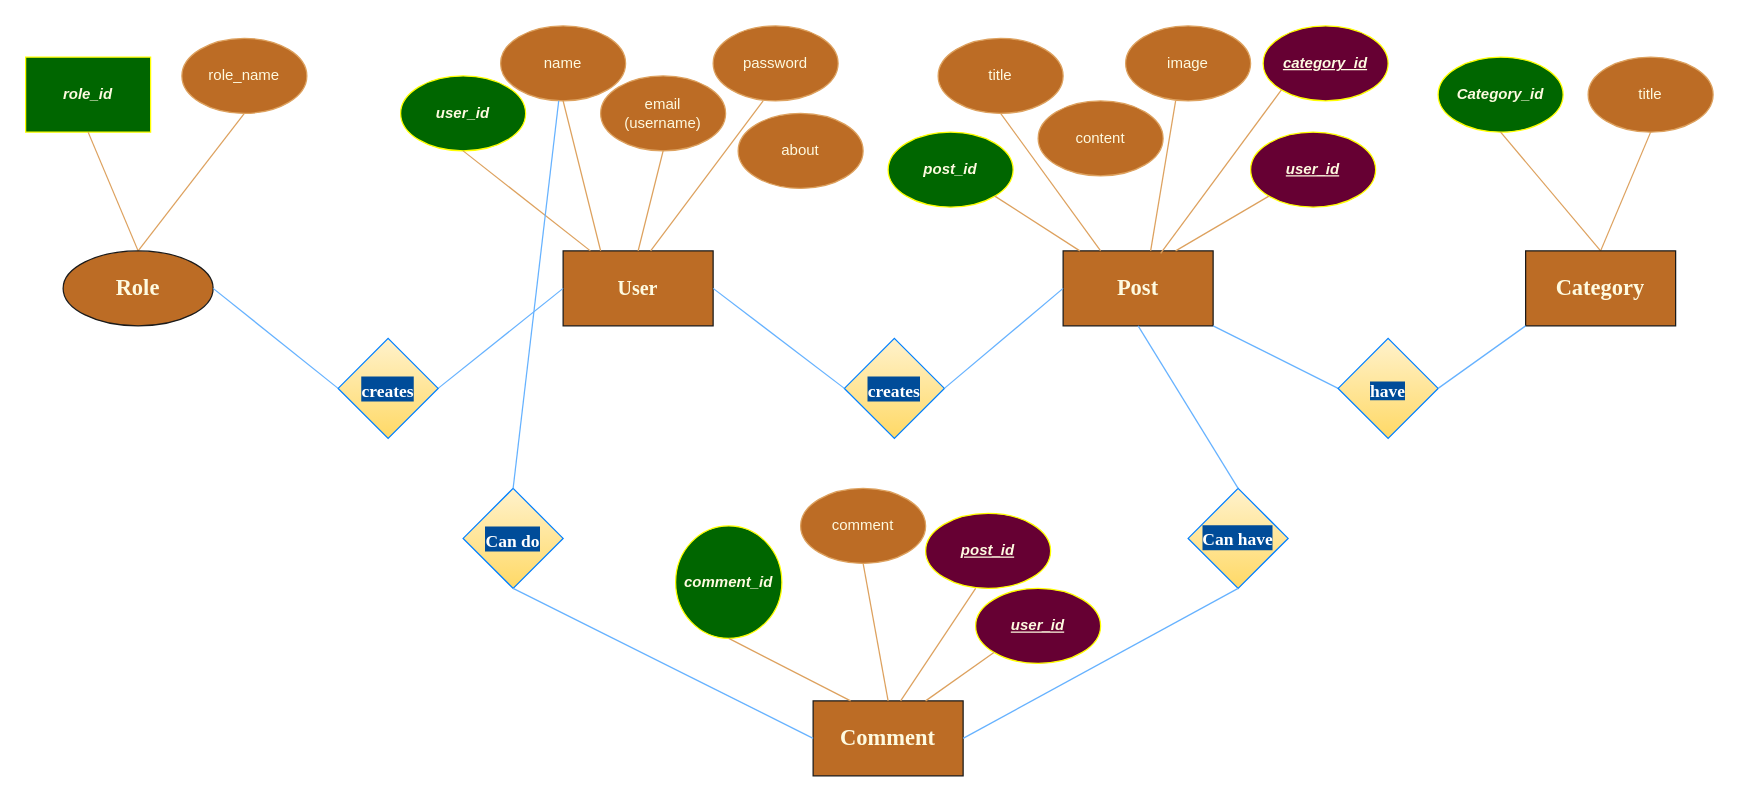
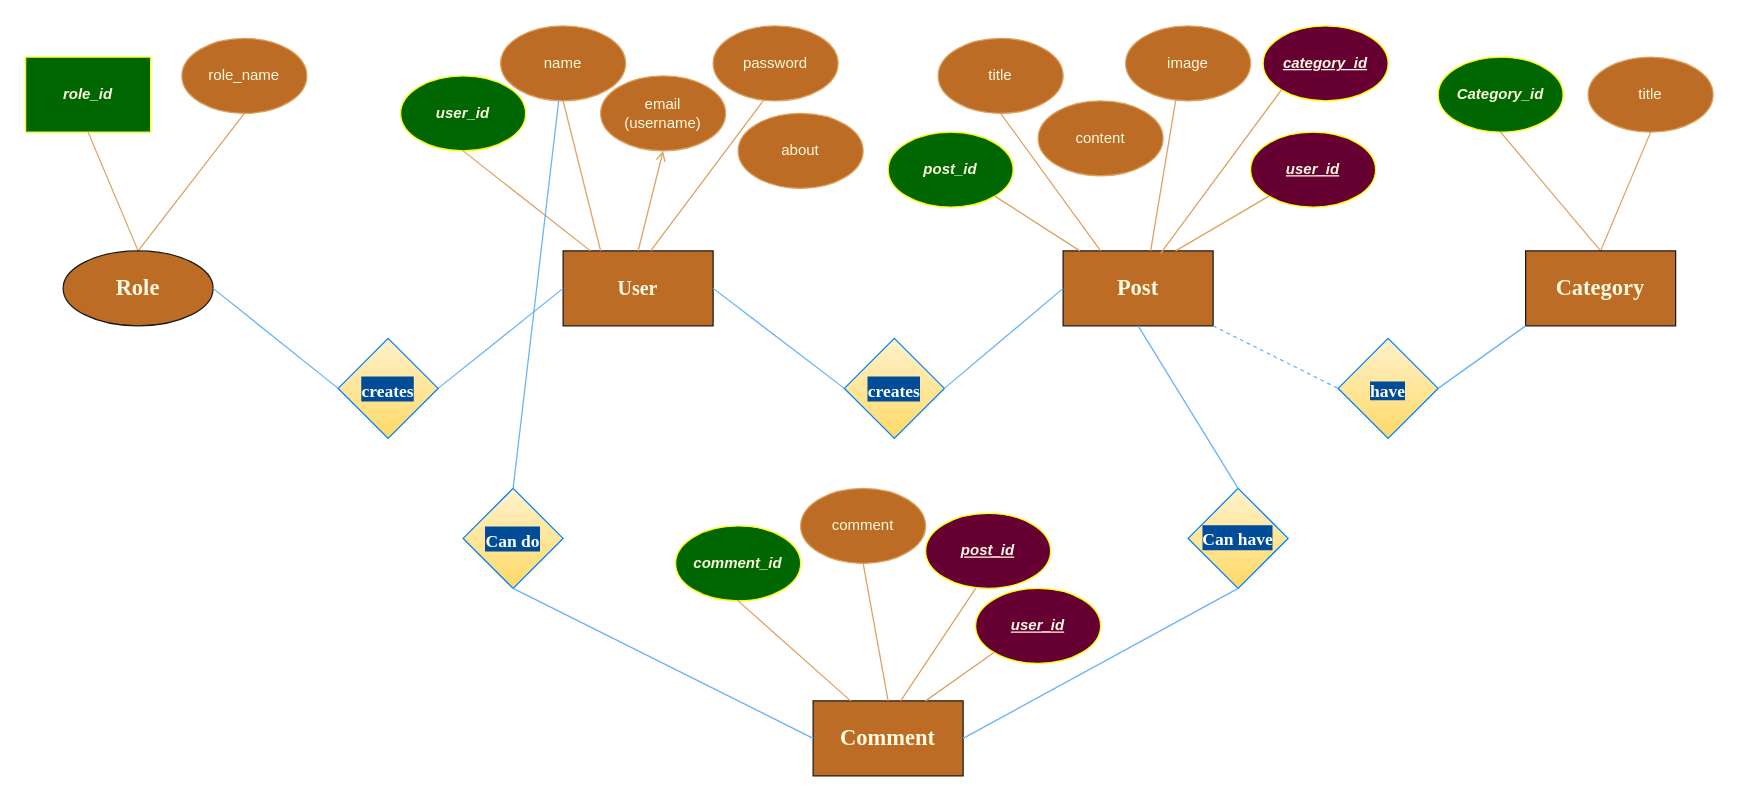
(662, 155) -> (662, 156)
(1274, 356) -> (1274, 356)
(729, 582) -> (738, 563)
